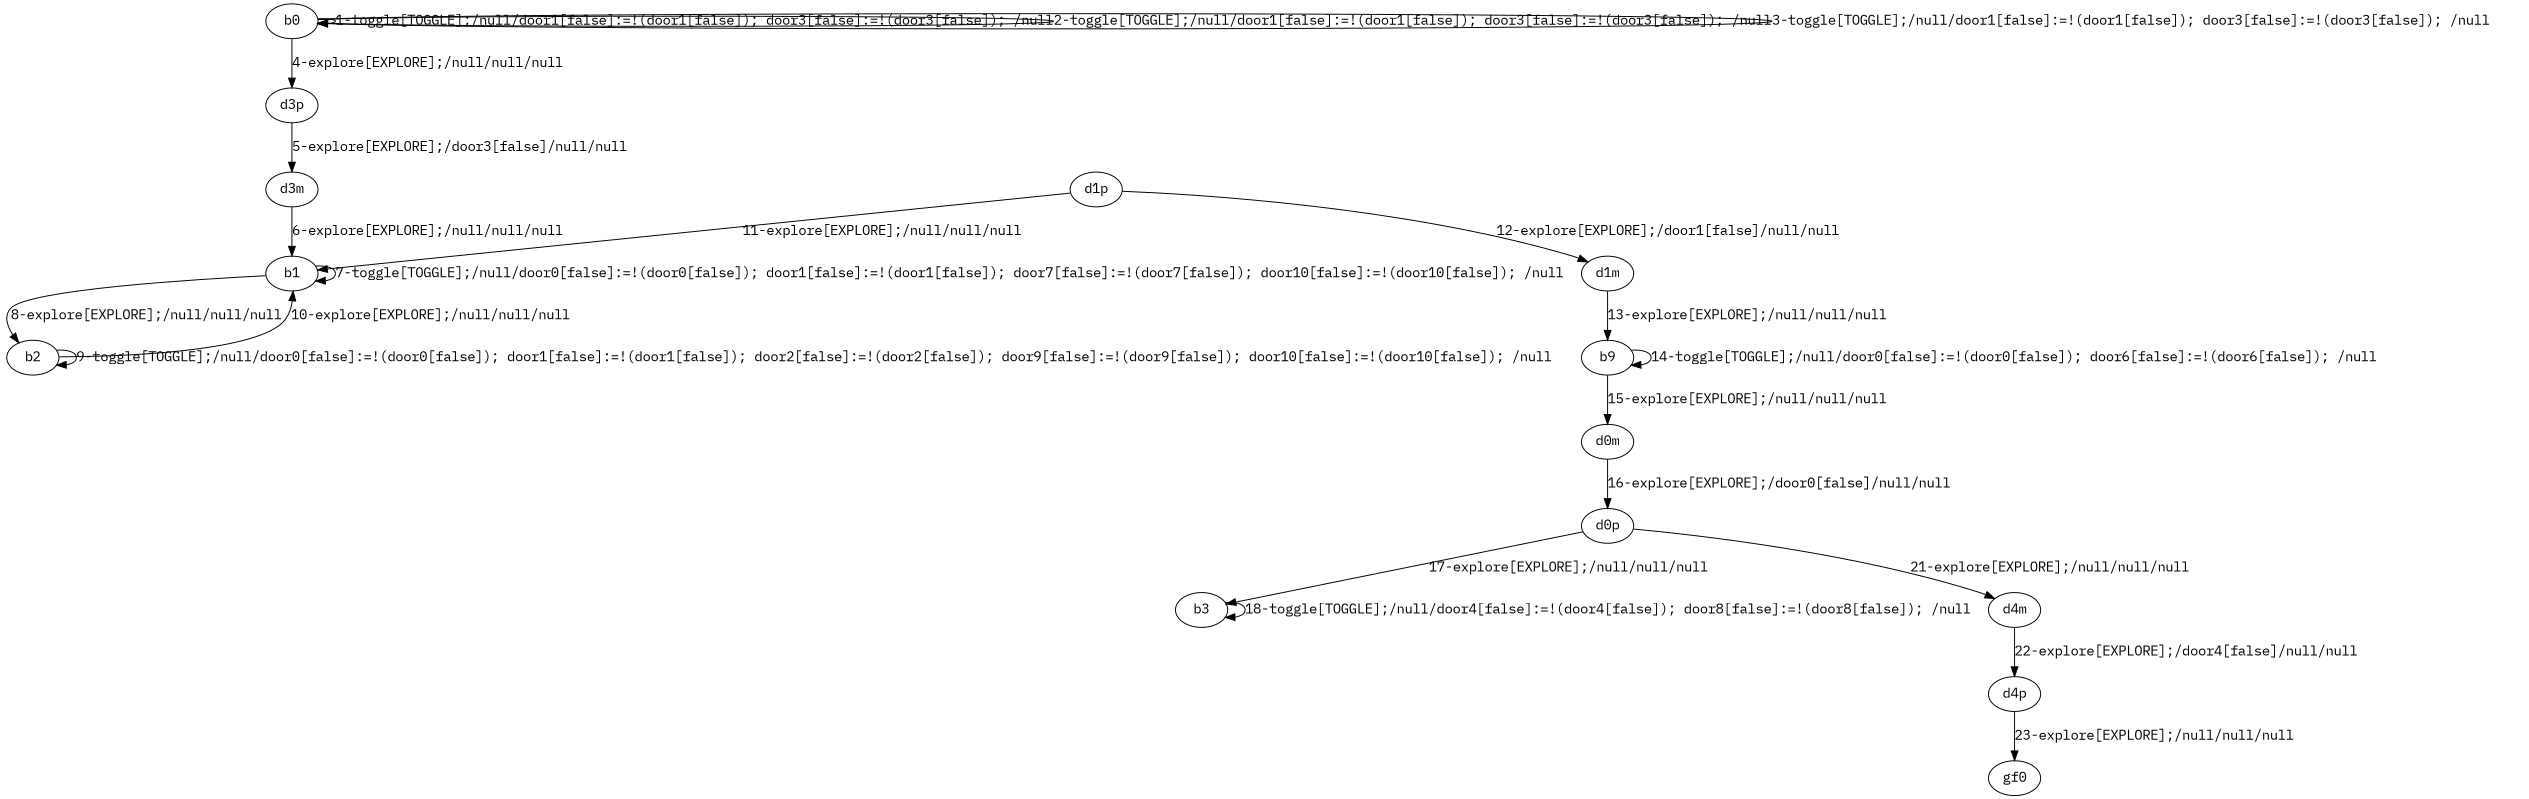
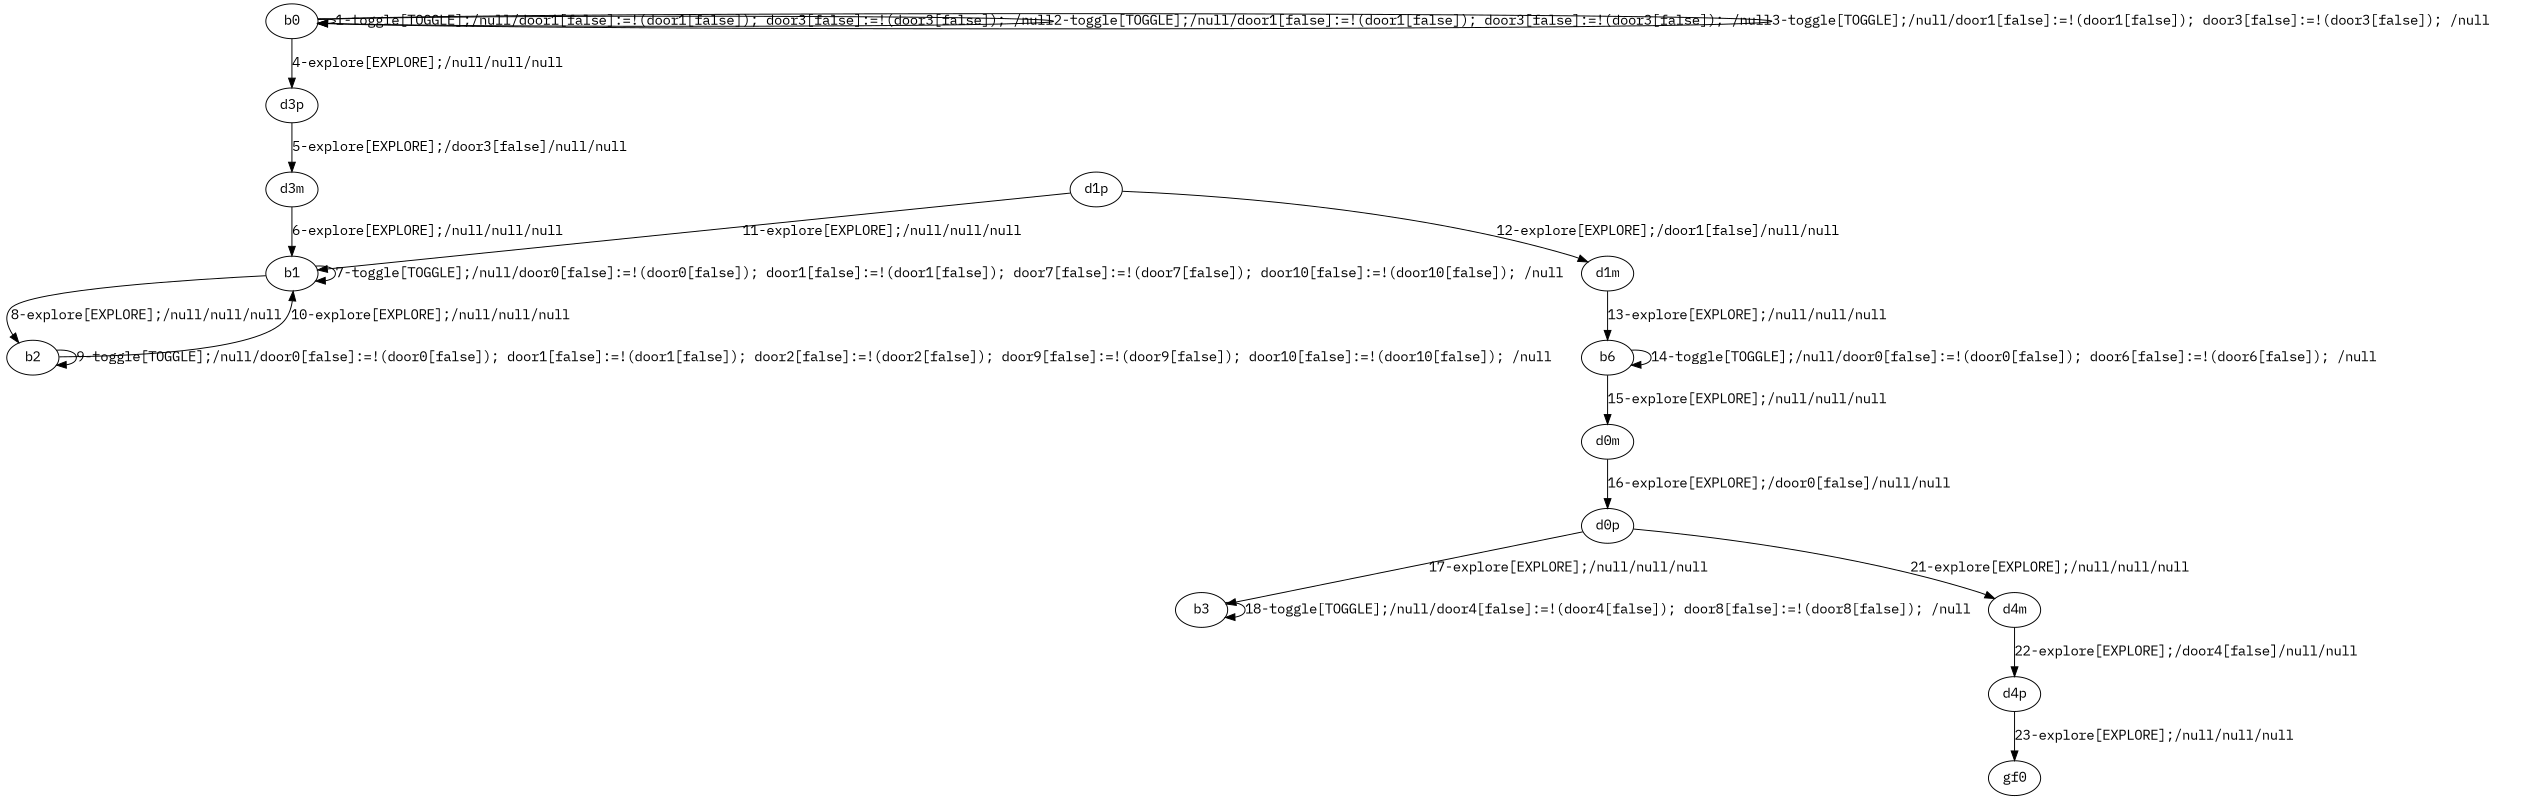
(1608, 358) -> (1608, 358)
